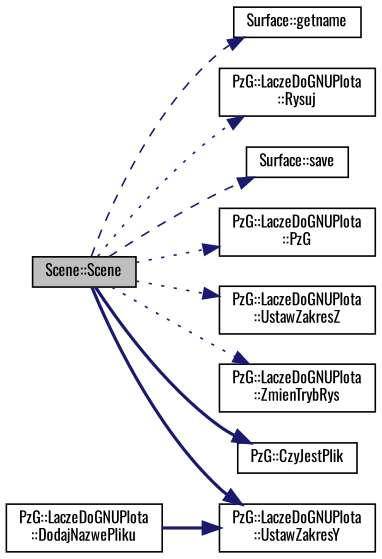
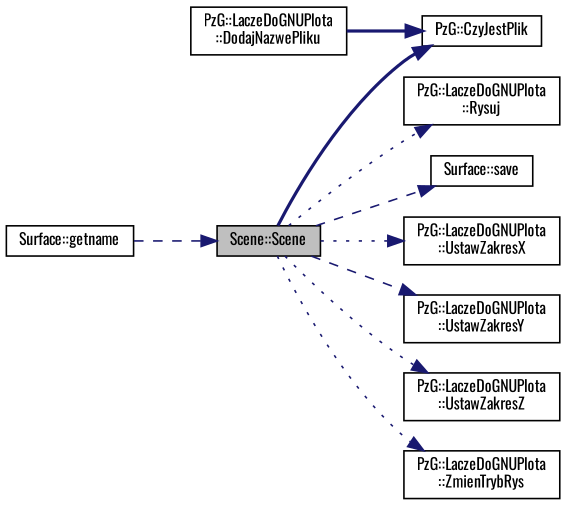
(147, 141) -> (168, 241)
(297, 232) -> (482, 241)
(149, 398) -> (356, 273)
(183, 528) -> (376, 31)
